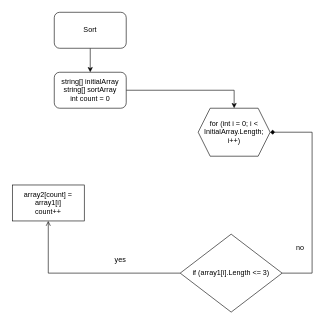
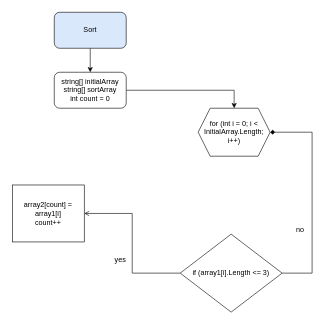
(90, 30) -> (90, 30)
(48, 203) -> (48, 214)
(300, 248) -> (300, 230)
